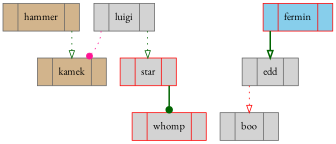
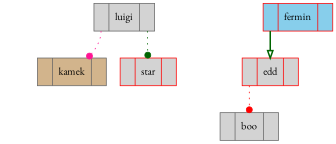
(41, 17) -> none
(148, 42) -> (148, 42)
(270, 72) -> (270, 72)
(249, 96) -> (249, 96)
(169, 127) -> none
